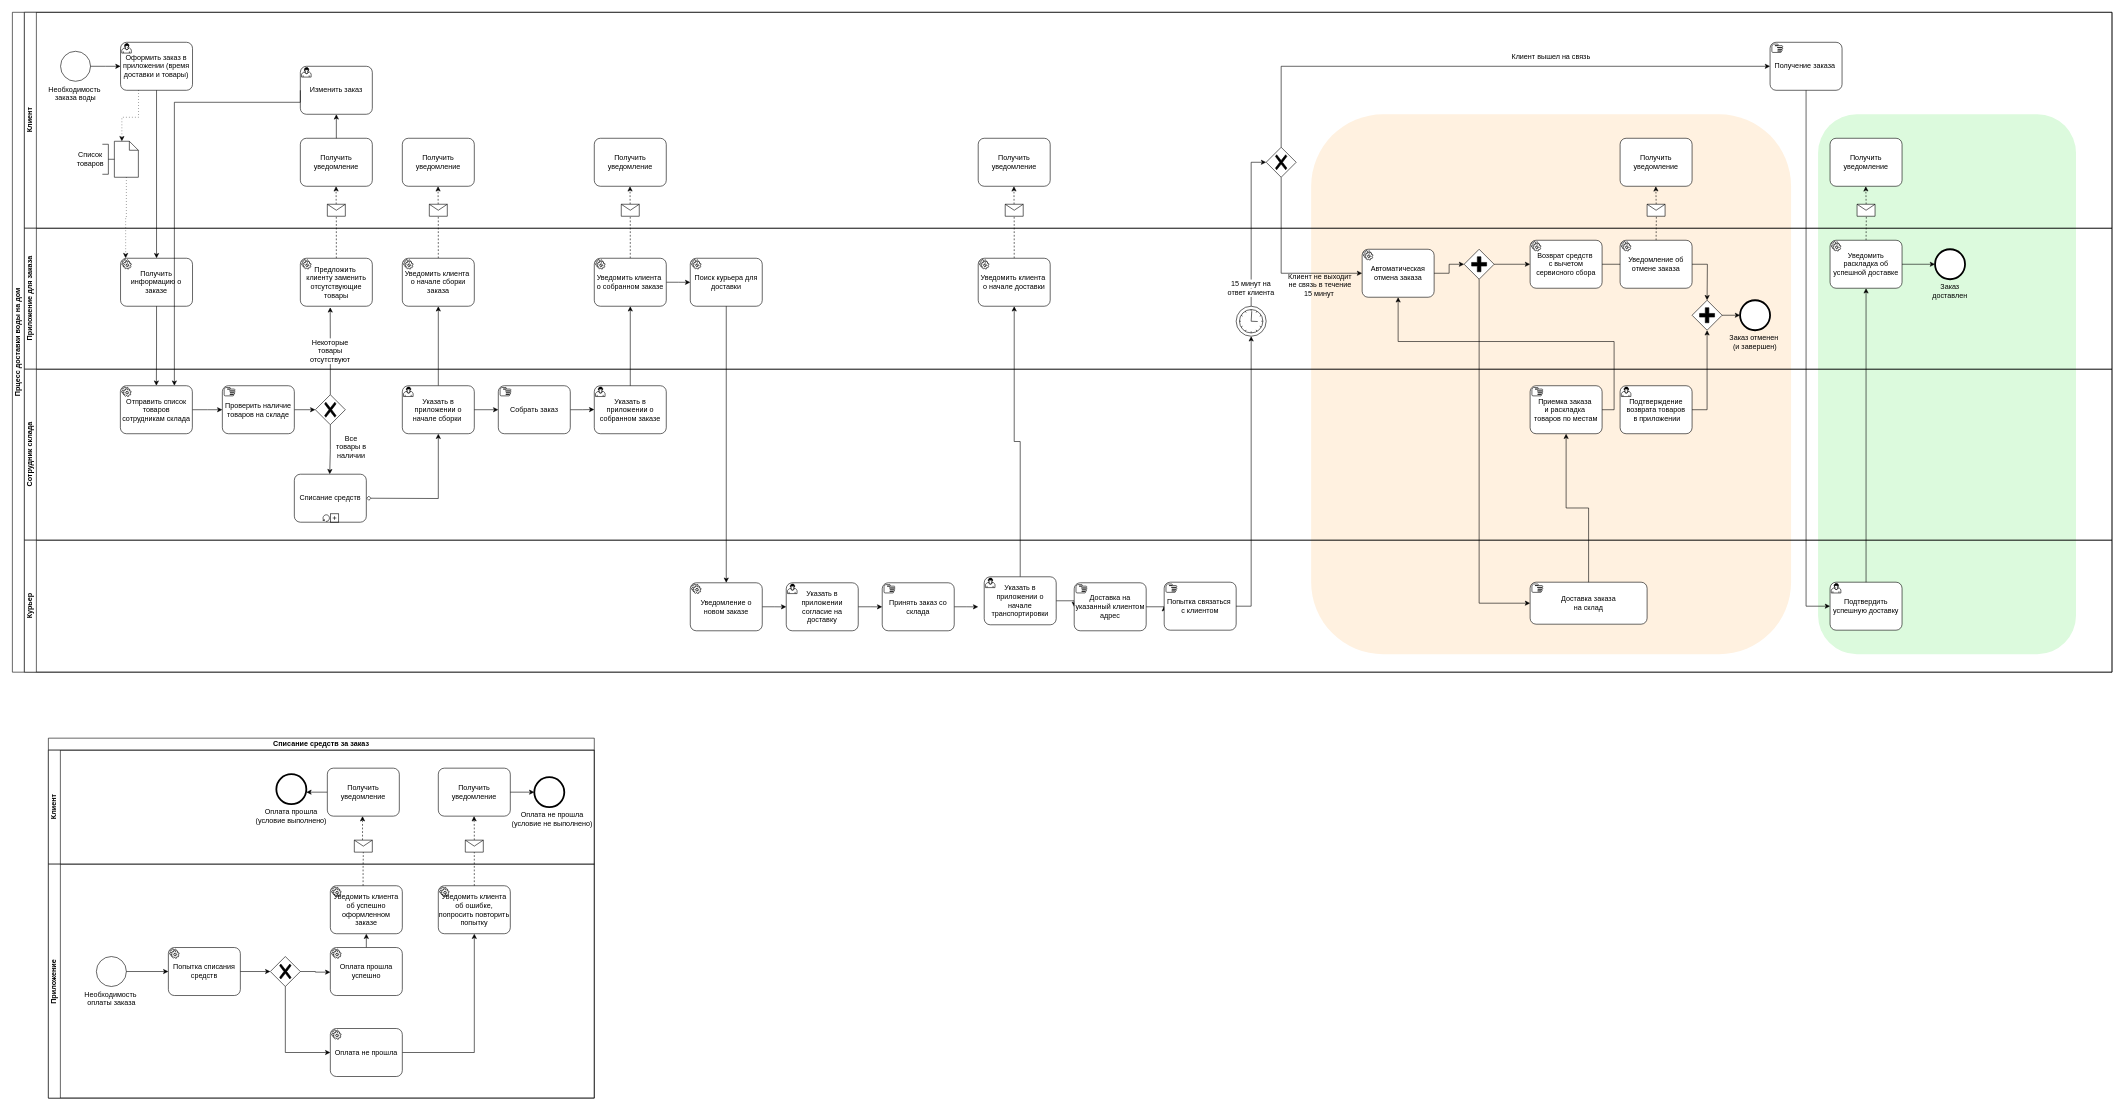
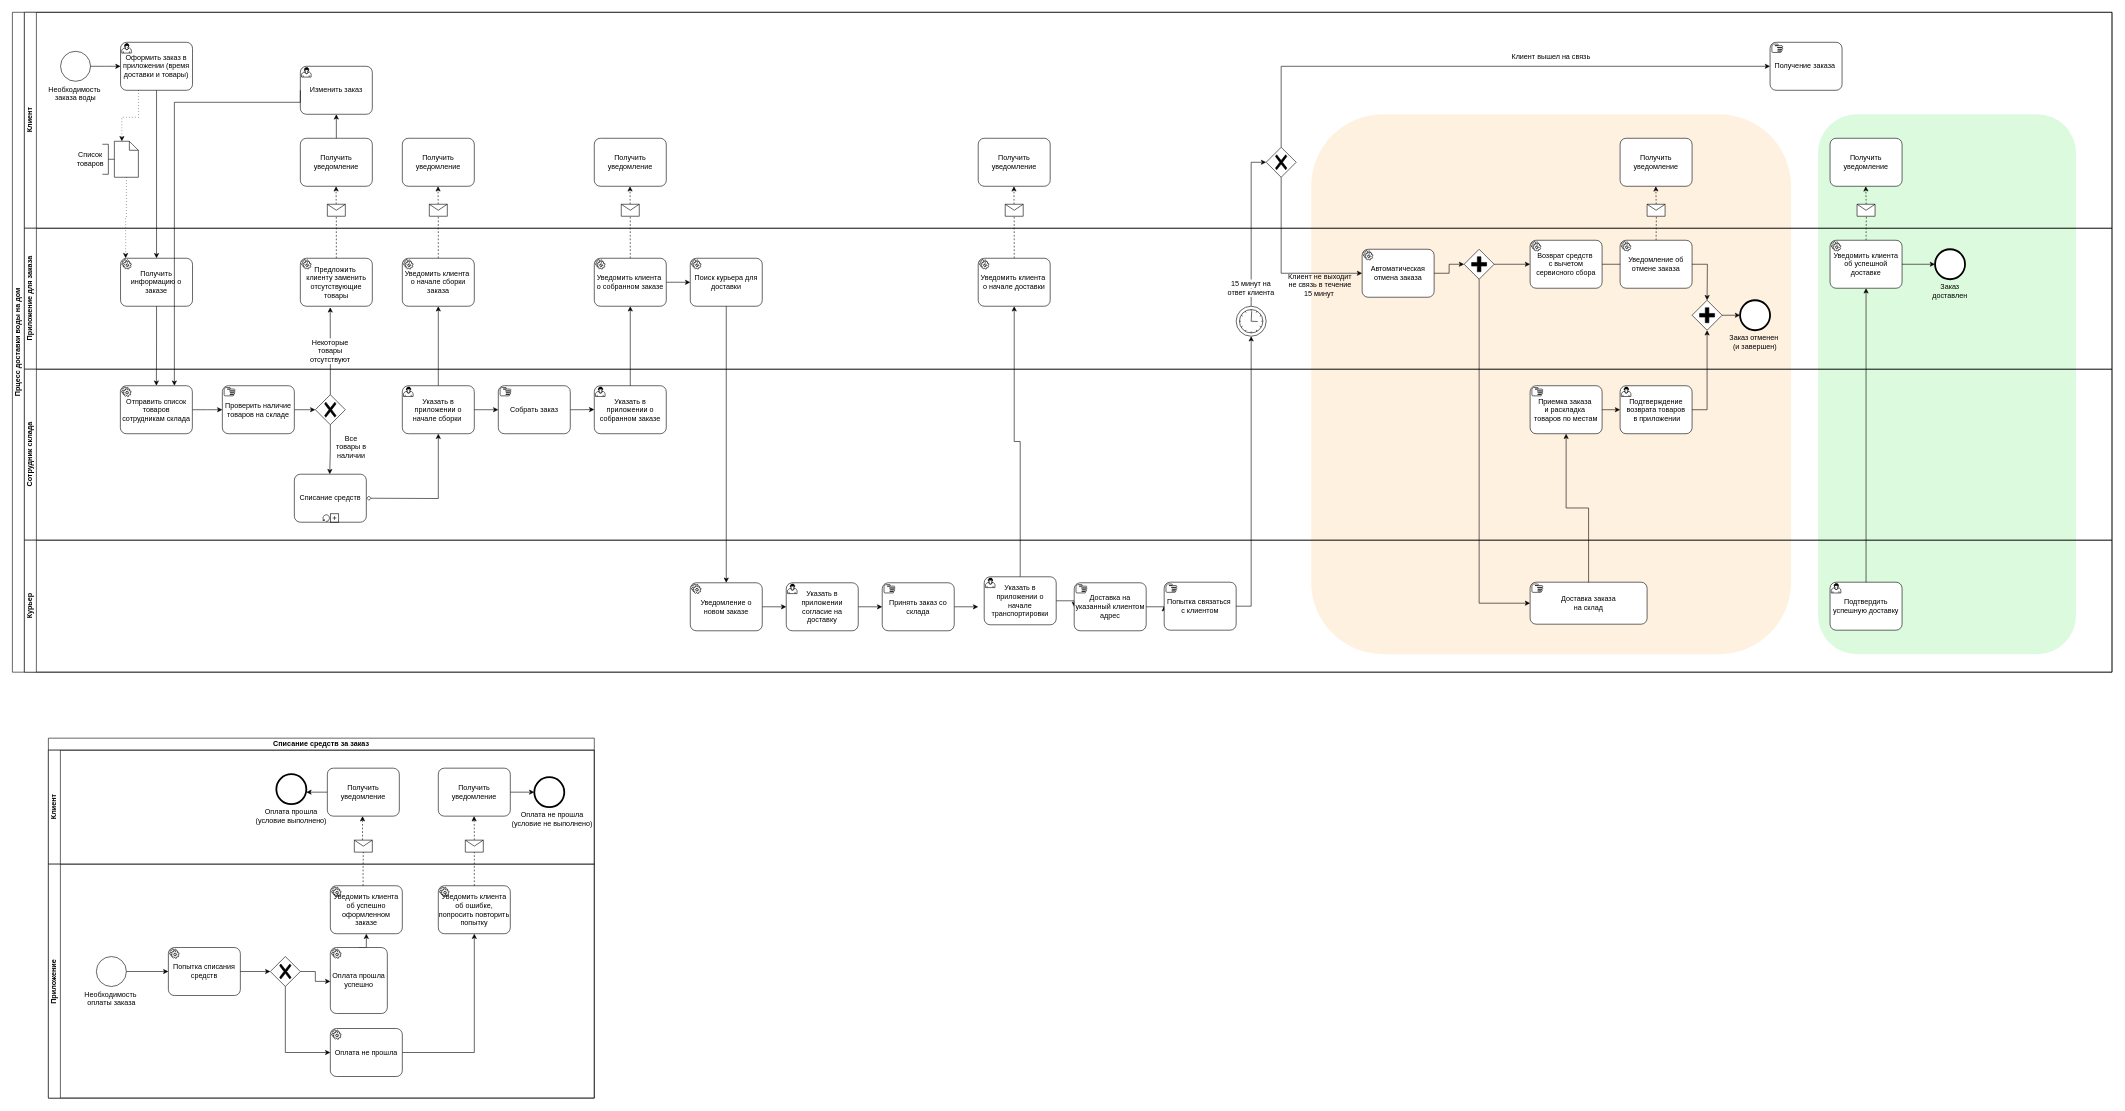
(1866, 264) -> (1866, 264)
(1505, 342) -> (1614, 410)
(1824, 606) -> none
(366, 972) -> (359, 981)
